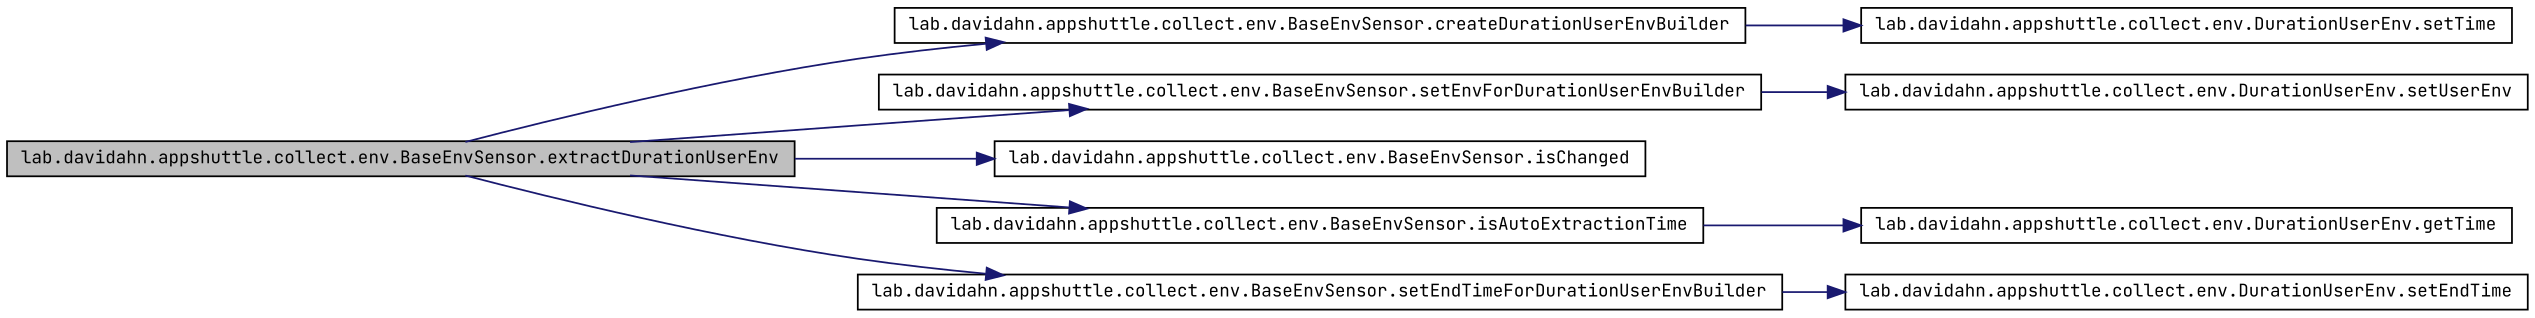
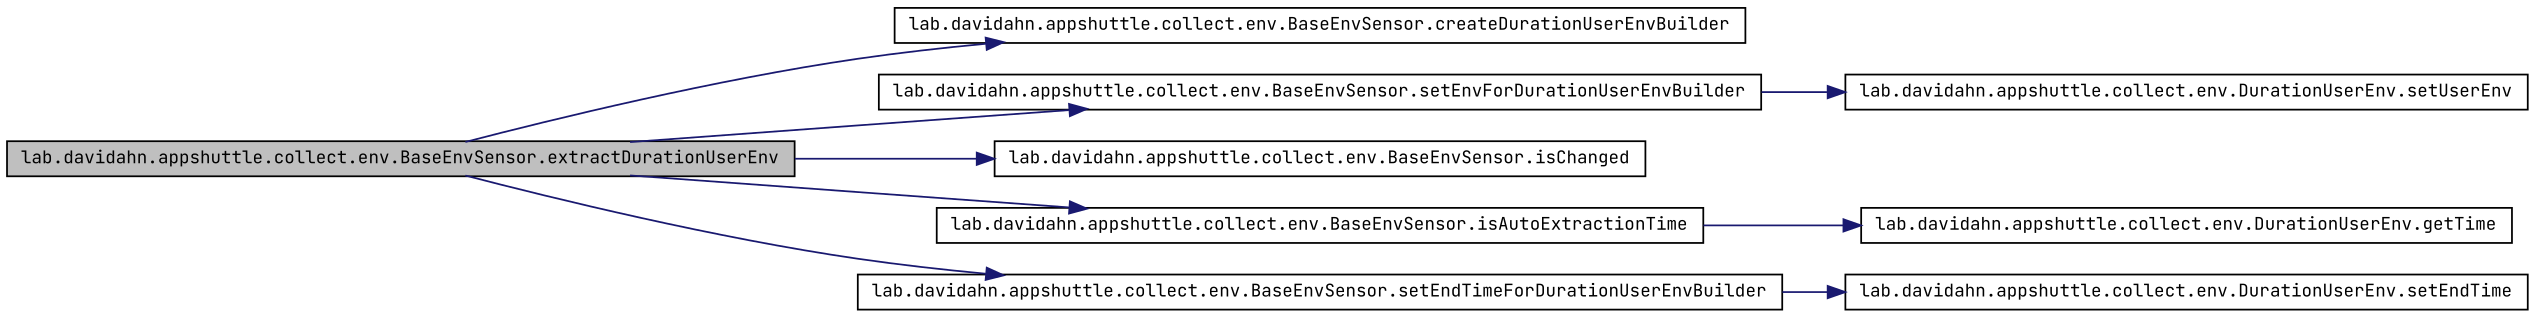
(2187, 25) -> none
